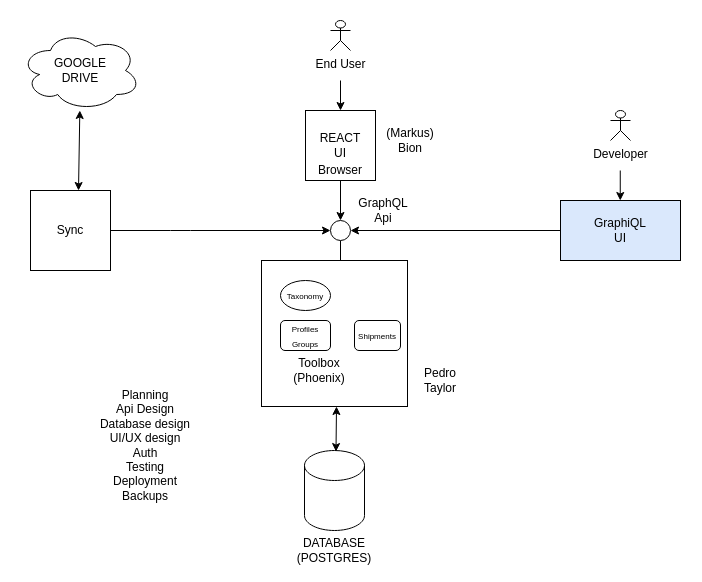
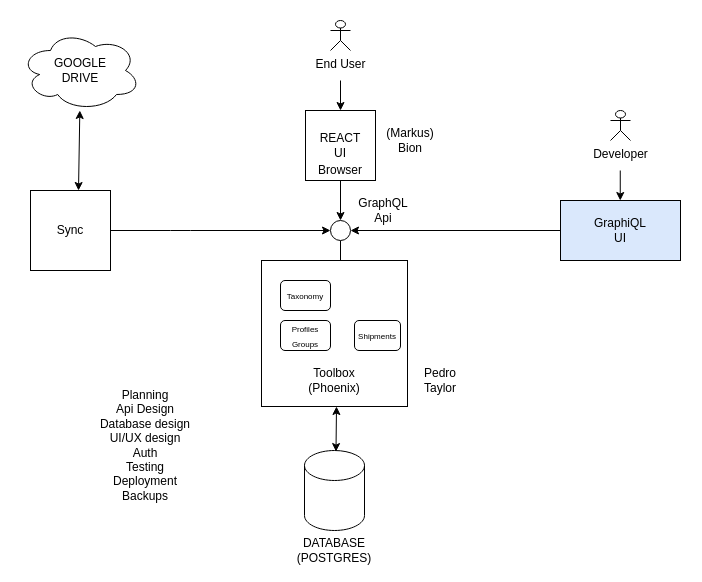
(306, 296) -> (306, 296)
(320, 371) -> (335, 381)
